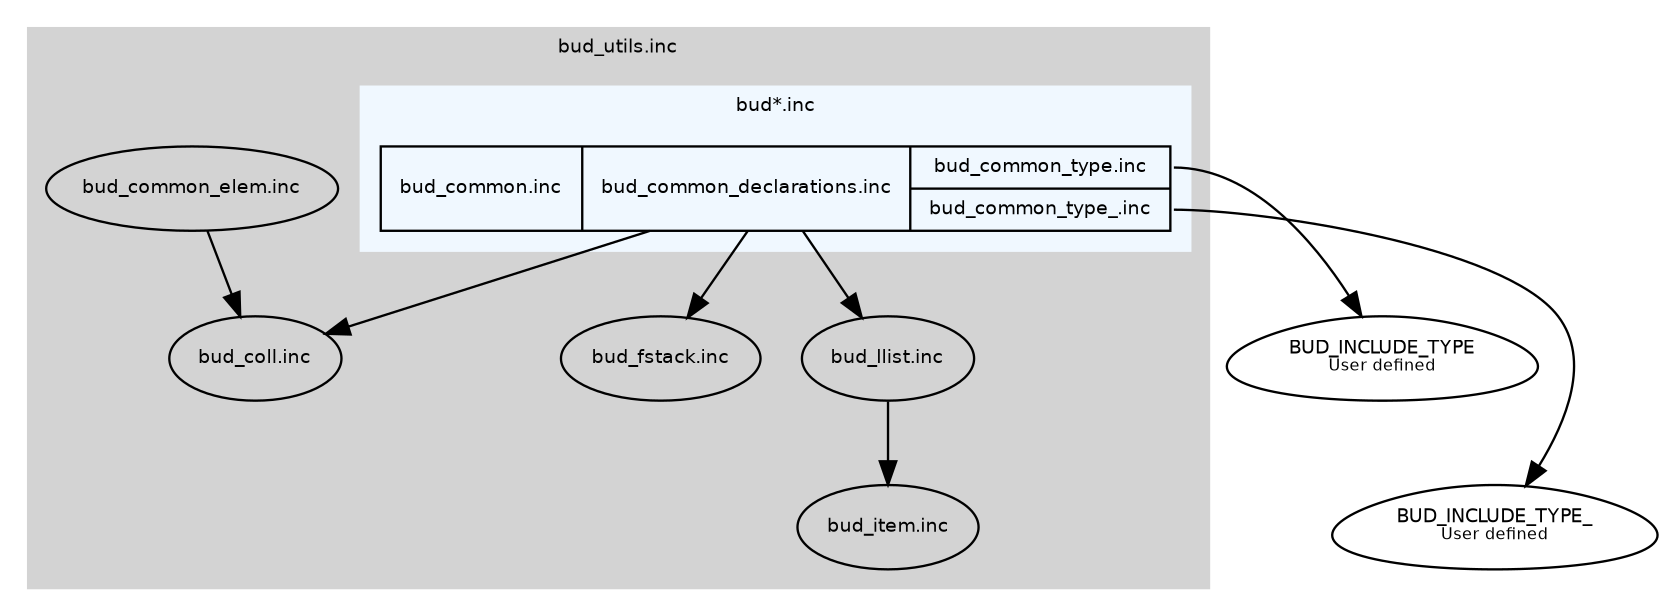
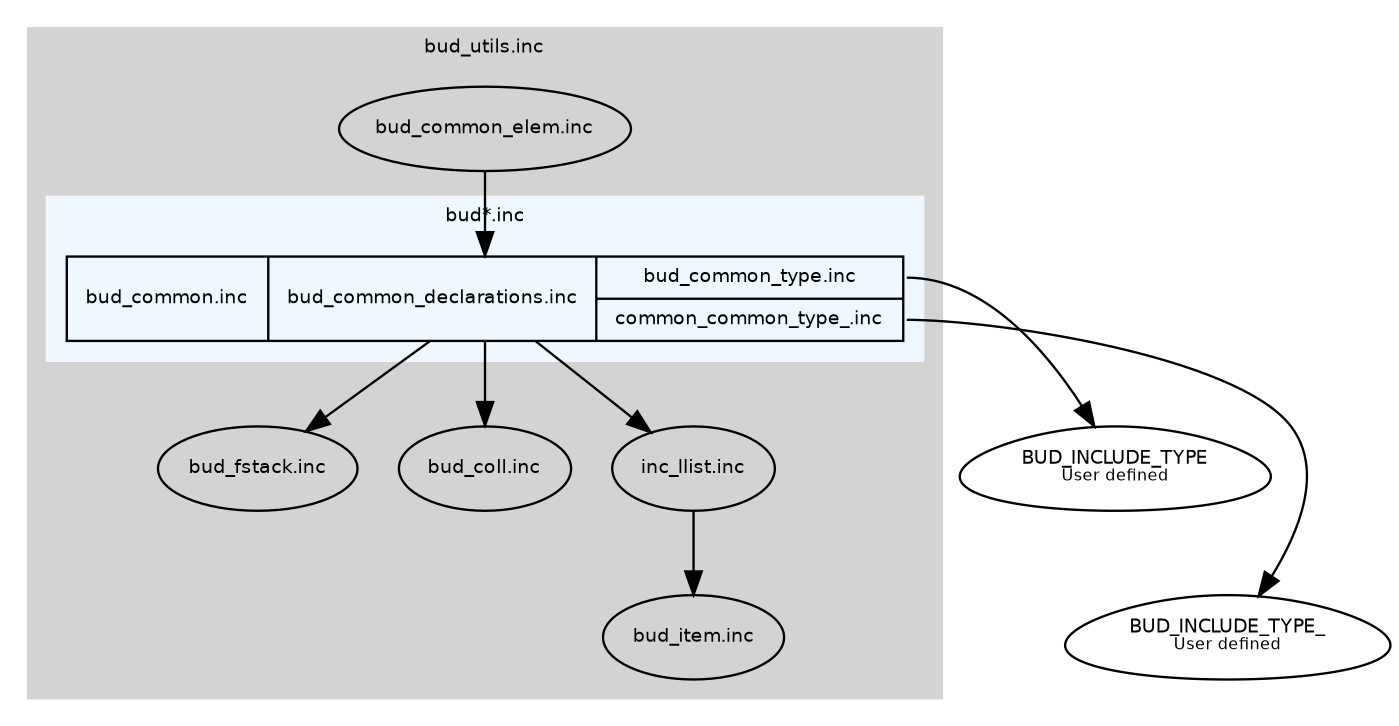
(1040, 209) -> (750, 319)
(220, 263) -> (485, 212)
(888, 358) -> (694, 469)
